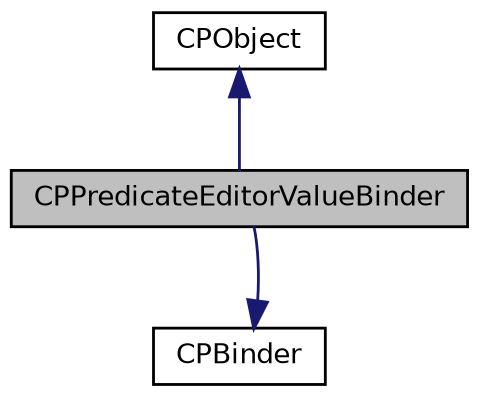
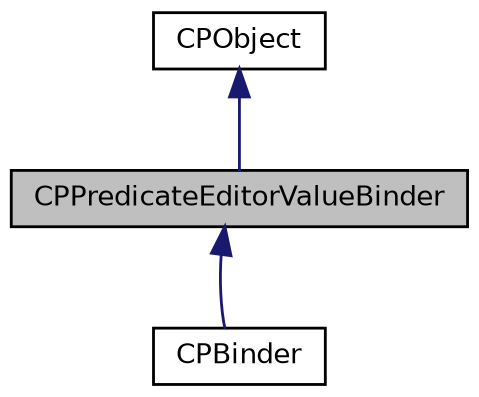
(258, 264) -> (221, 292)
